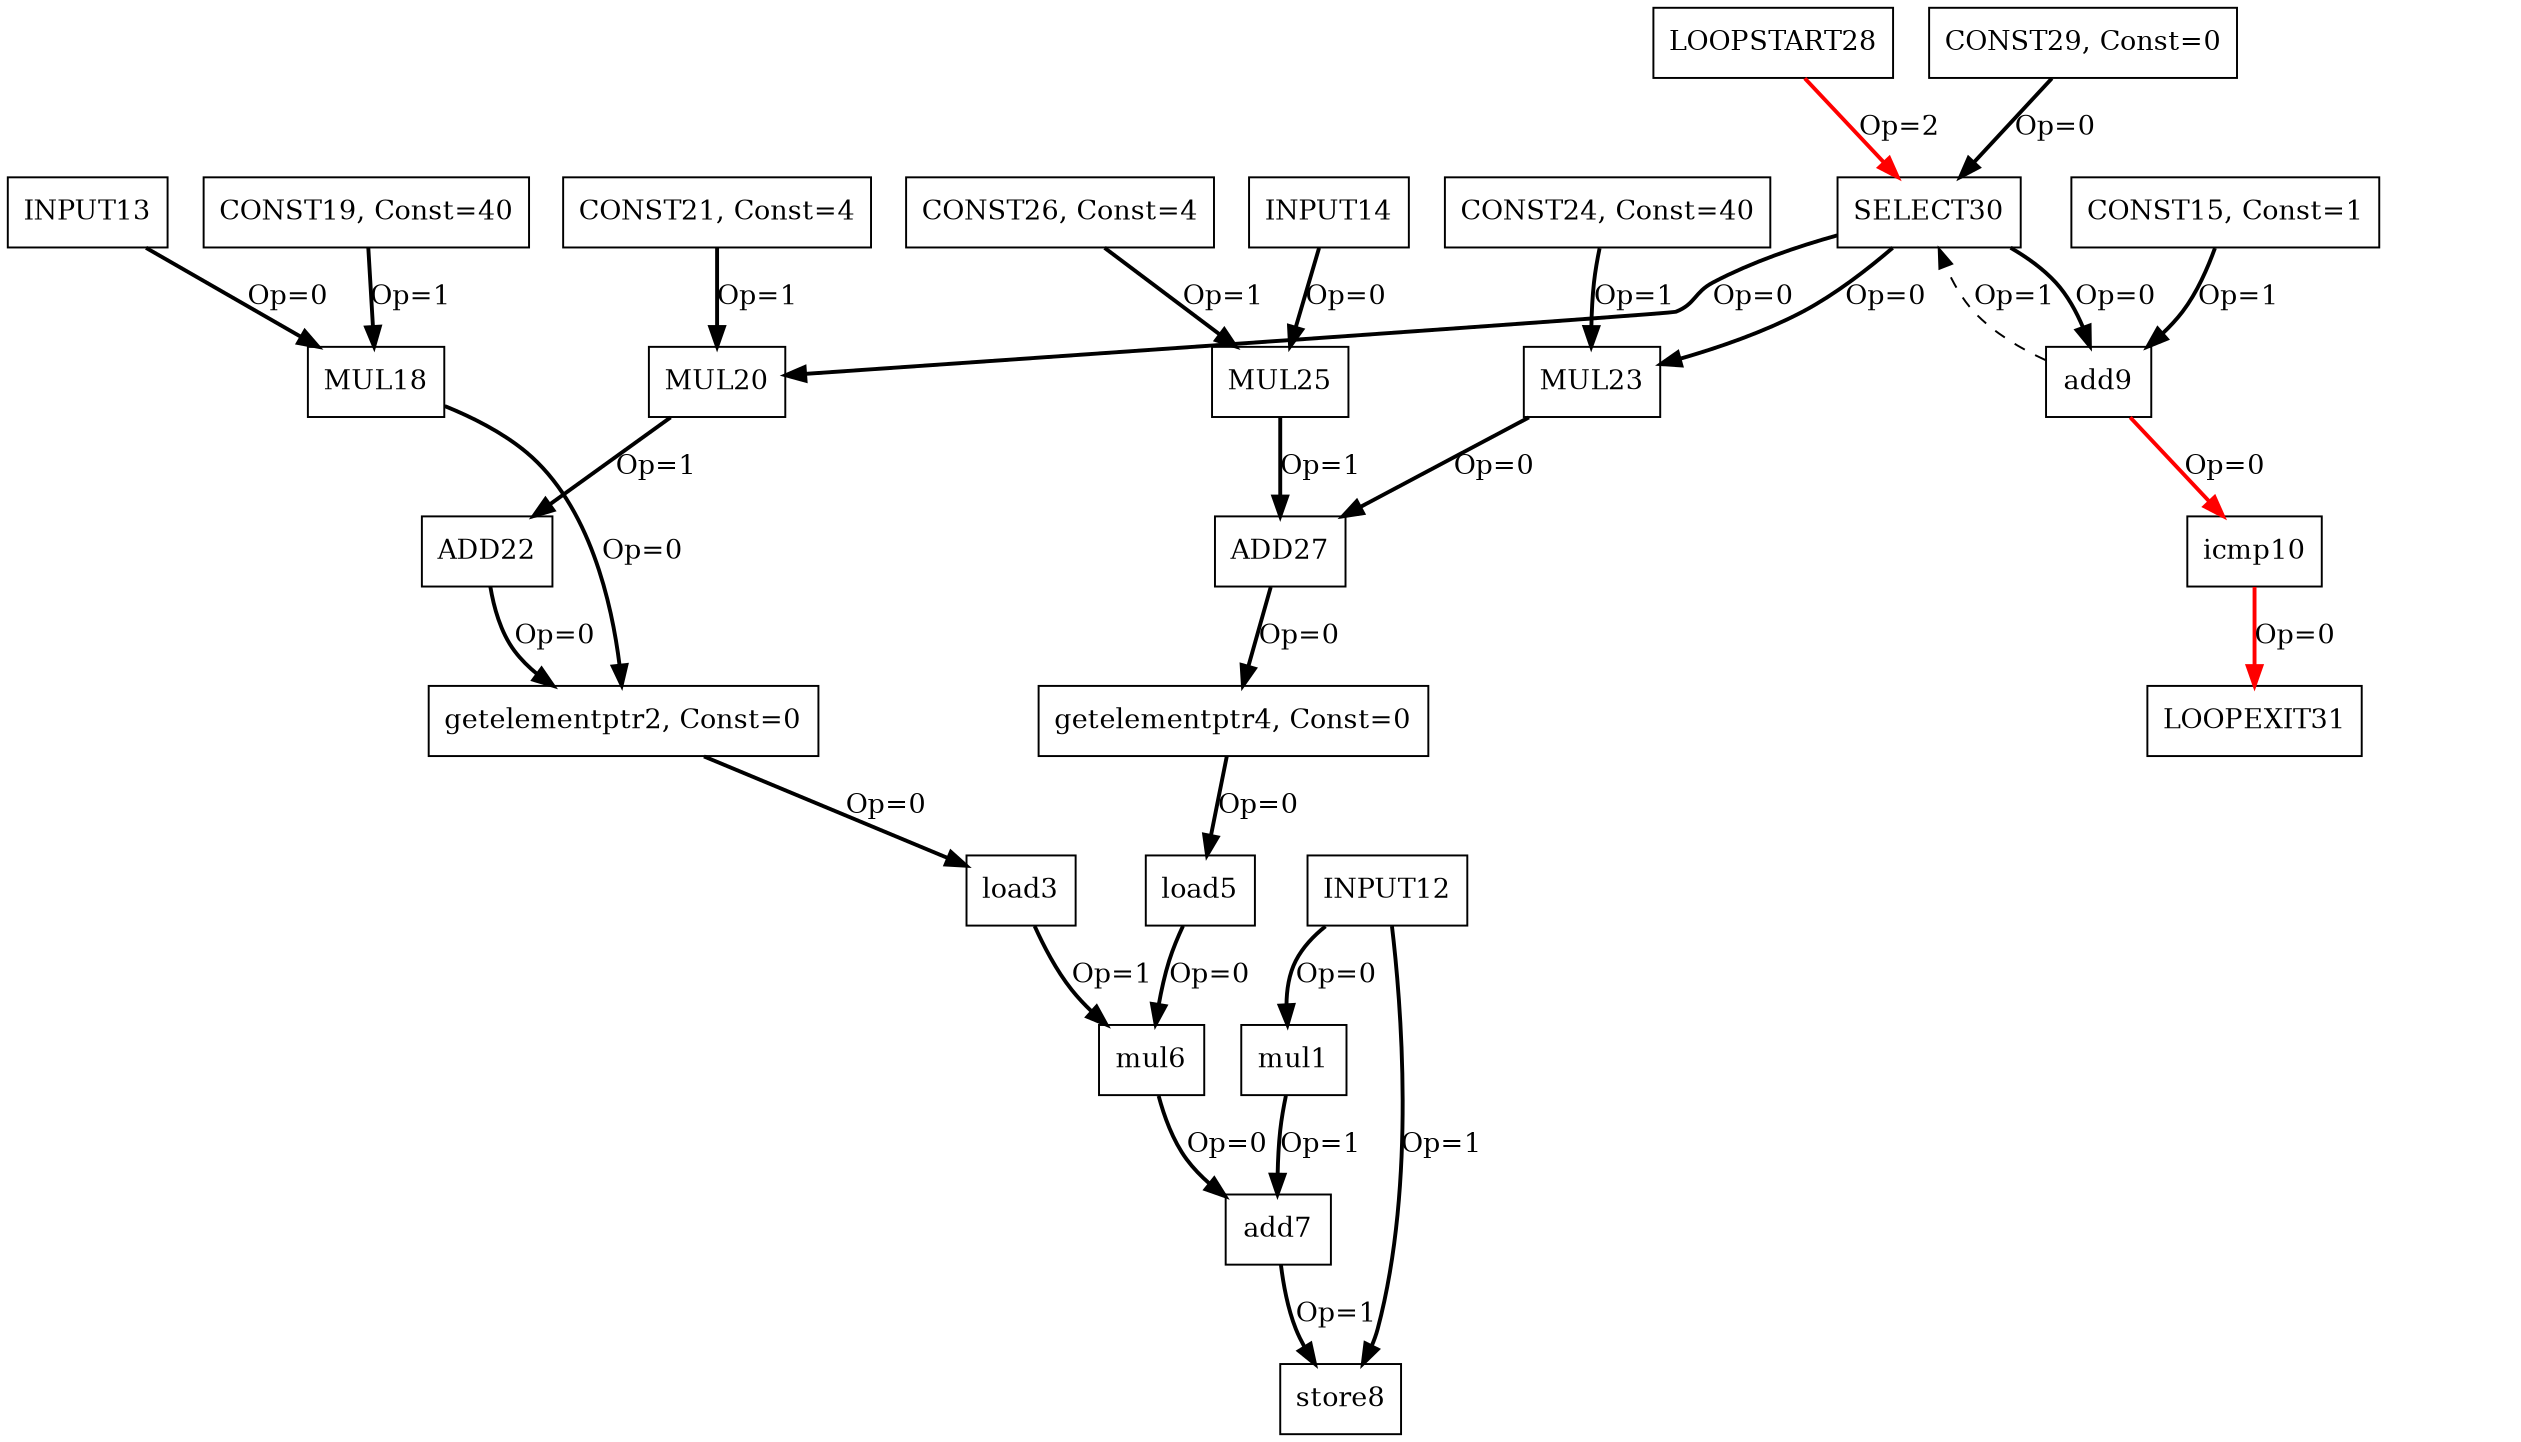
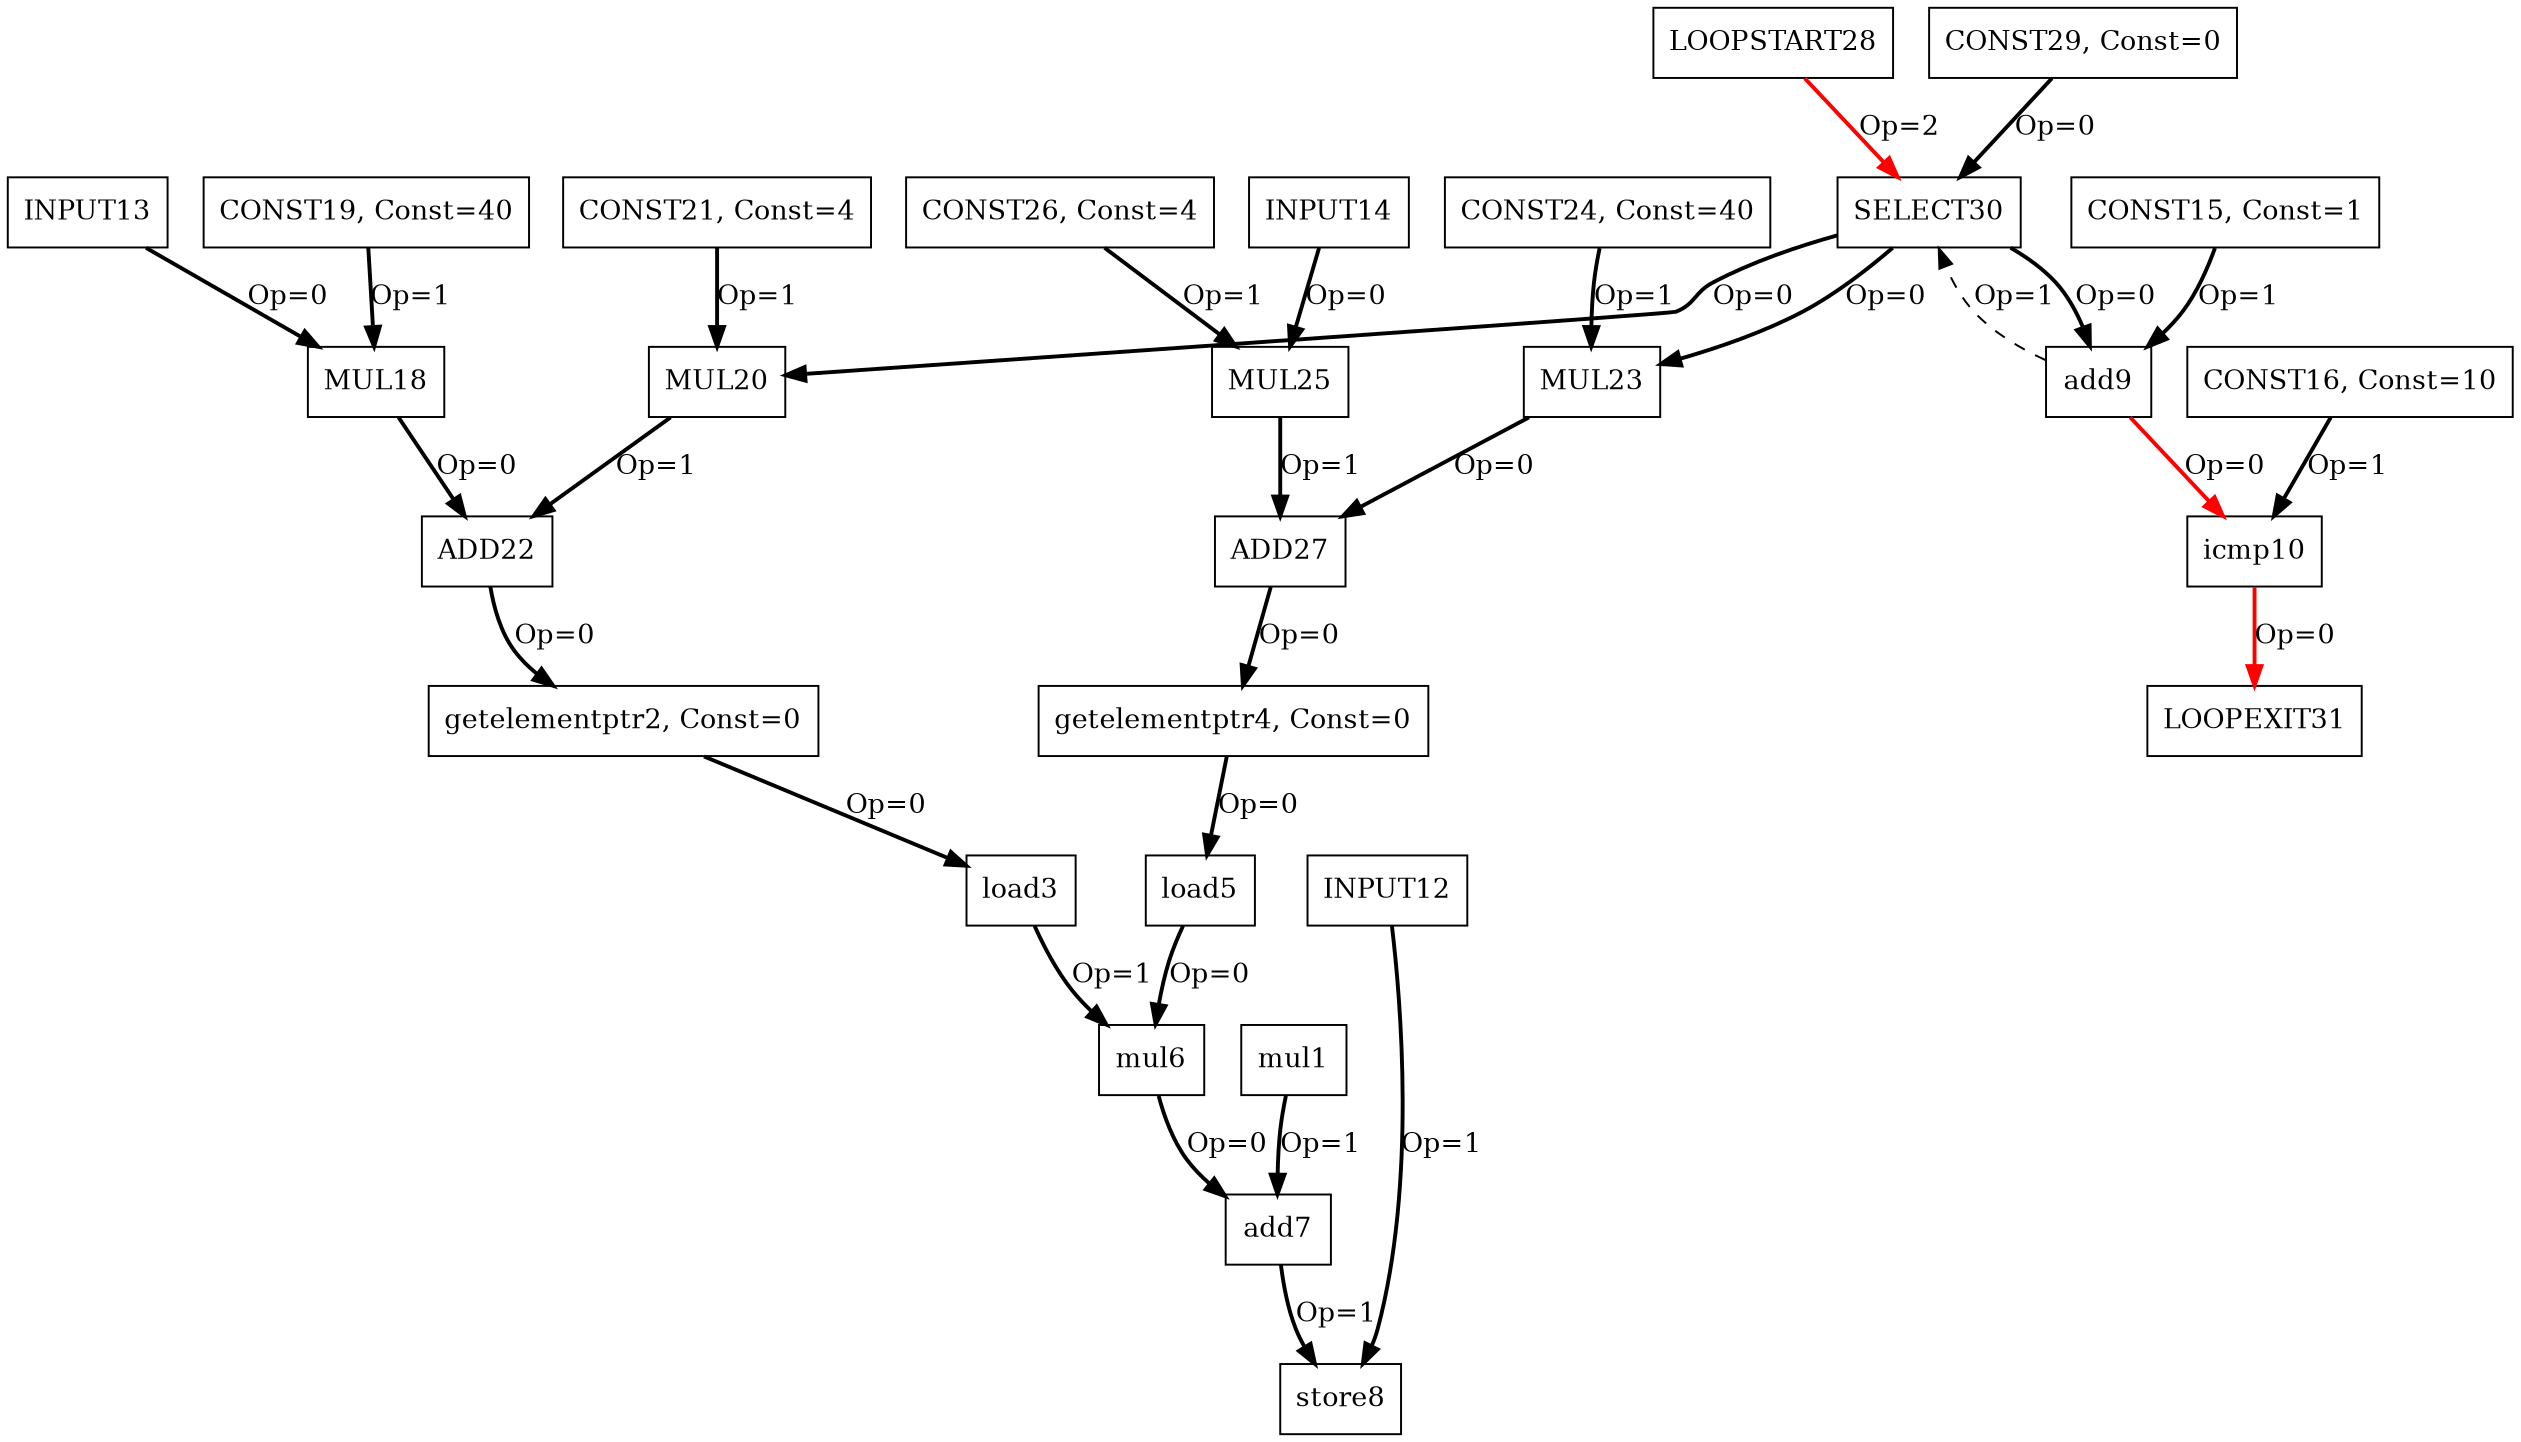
none -> (2350, 382)
(571, 508) -> (426, 458)
(1296, 961) -> none
